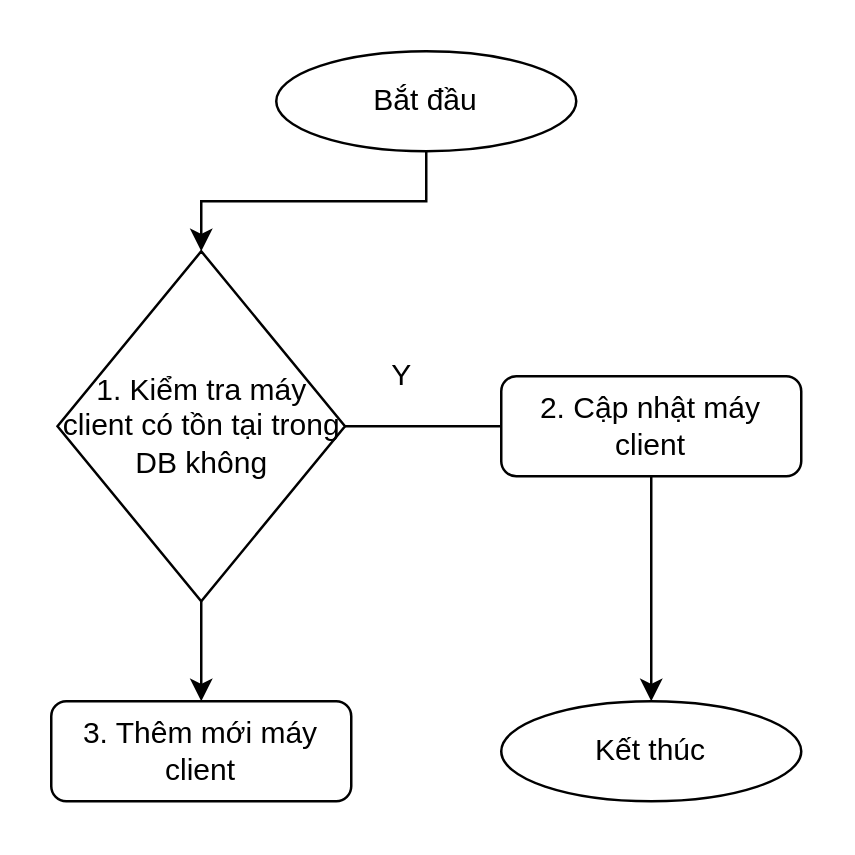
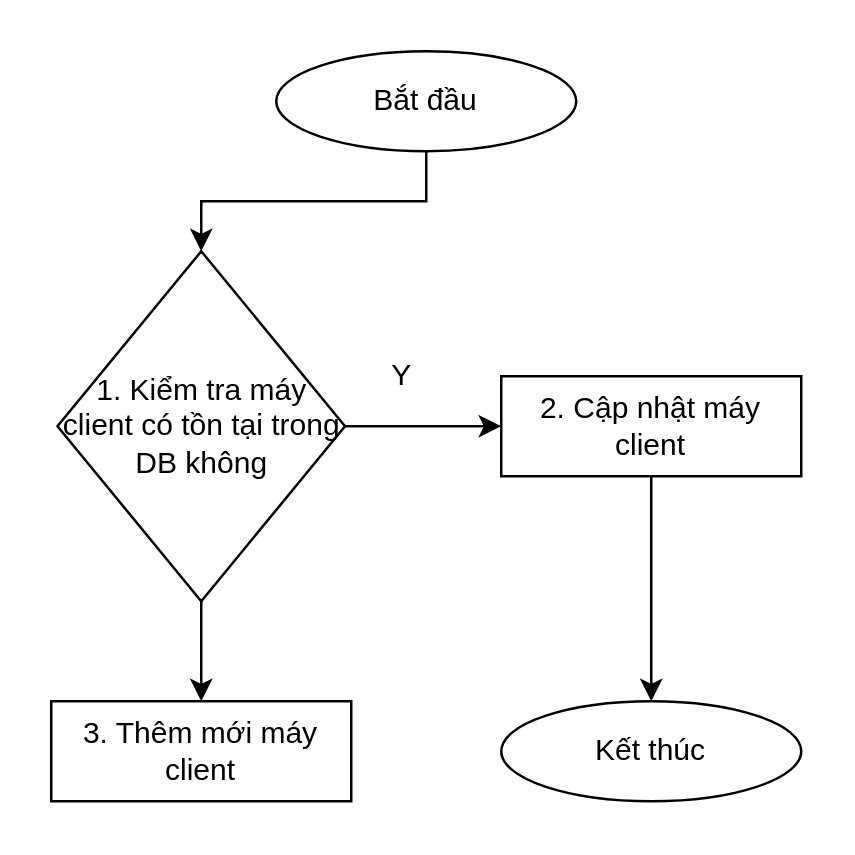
(490, 426) -> (483, 426)
(651, 426) -> (651, 426)
(201, 751) -> (201, 751)
